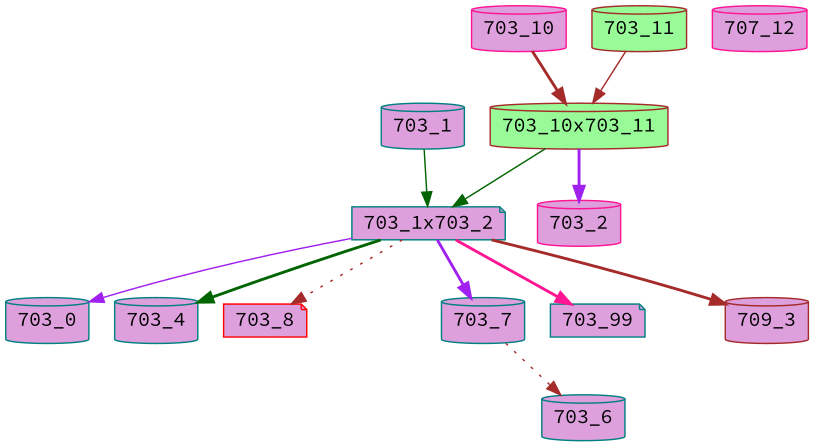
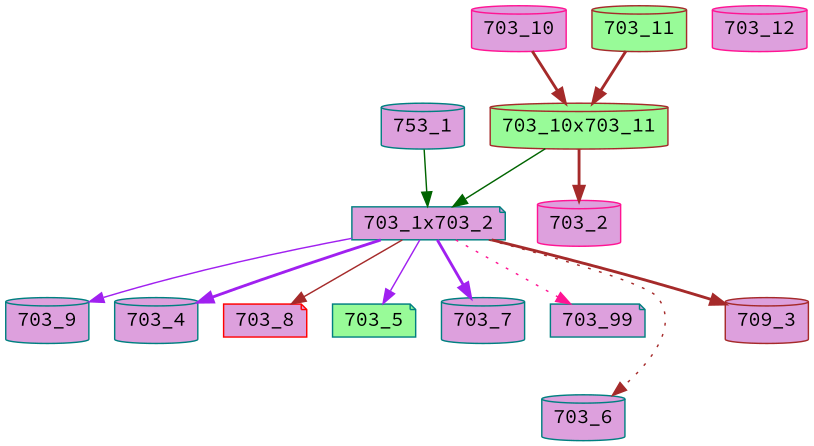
(760, 29) -> (760, 29)
(613, 71) -> (613, 71)
(423, 126) -> (423, 126)
(579, 168) -> (579, 168)
(296, 268) -> (296, 268)
(353, 268) -> (353, 268)
(507, 268) -> (507, 268)
(47, 321) -> (47, 321)
none -> (374, 321)
(528, 364) -> (644, 289)
